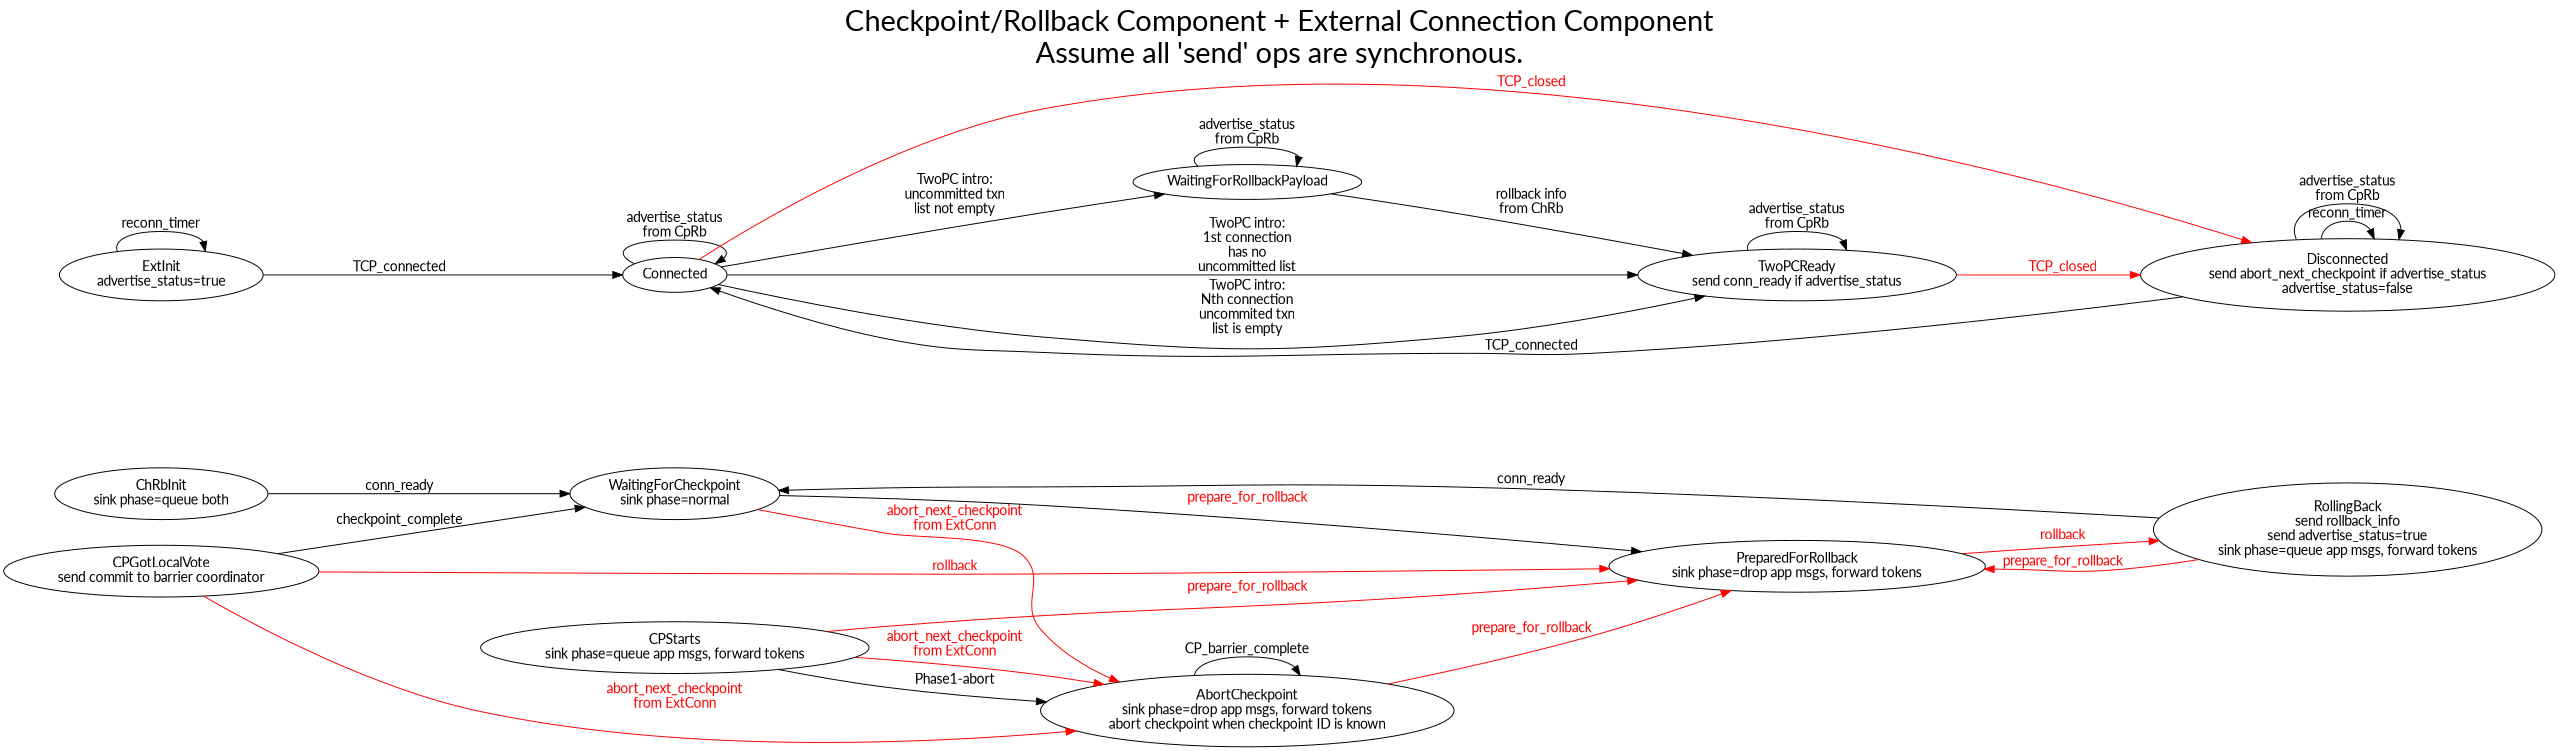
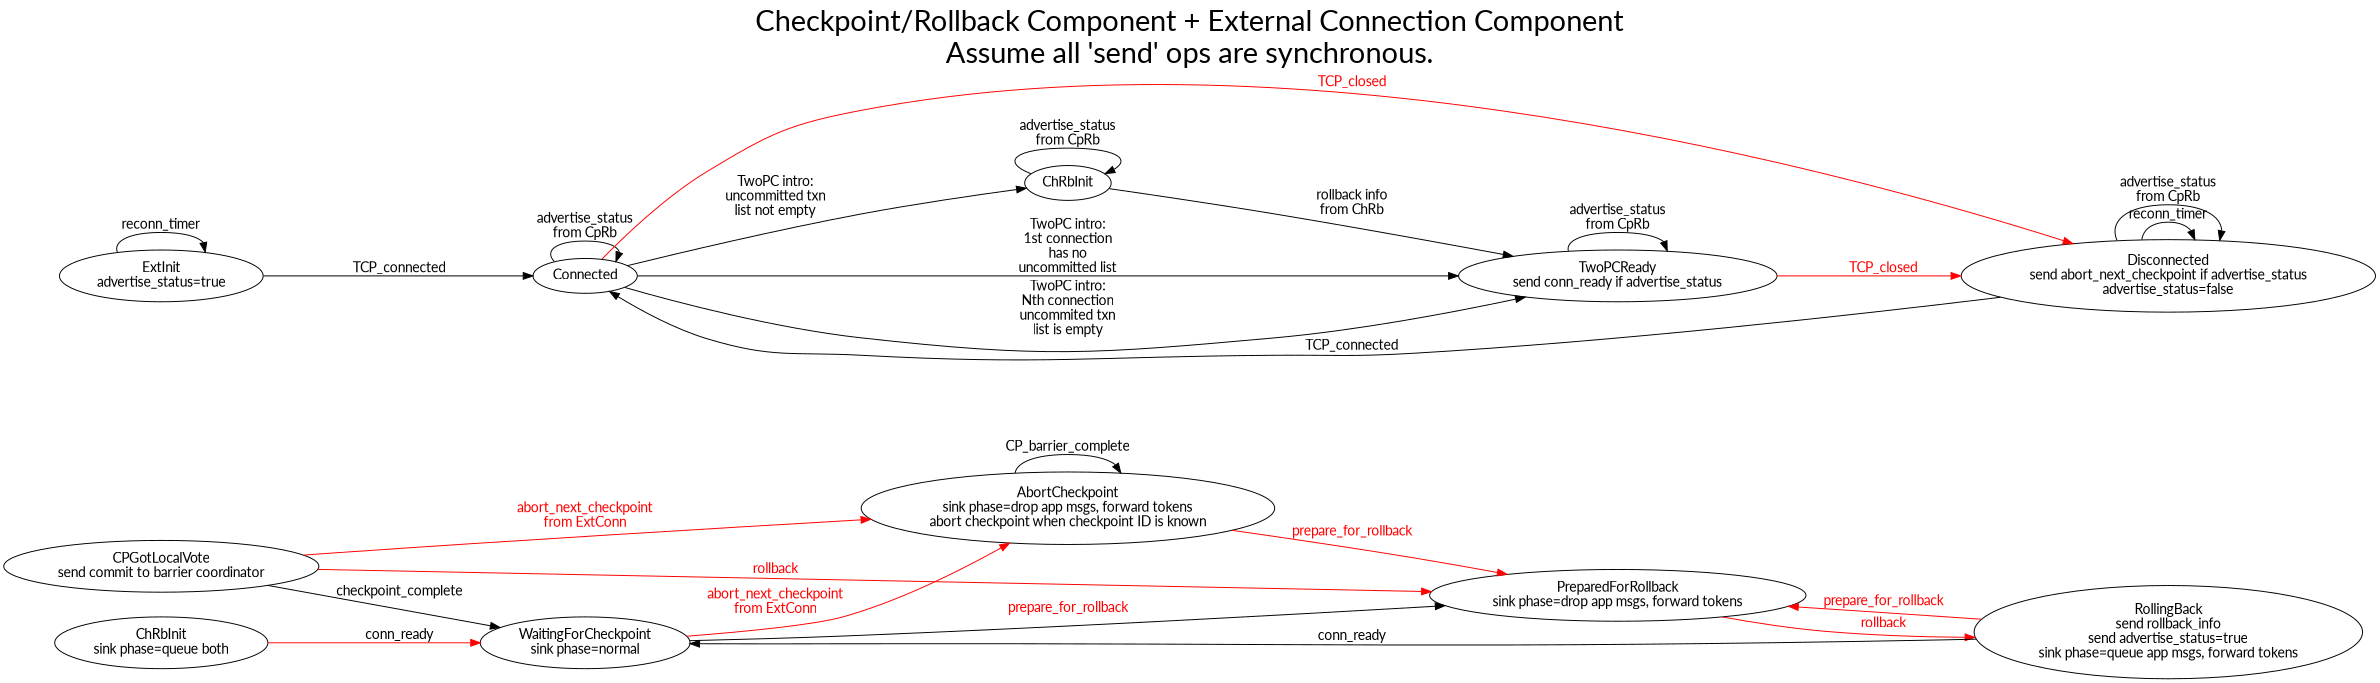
(1247, 182) -> (1068, 183)
(414, 494) -> (369, 643)
(675, 648) -> none
